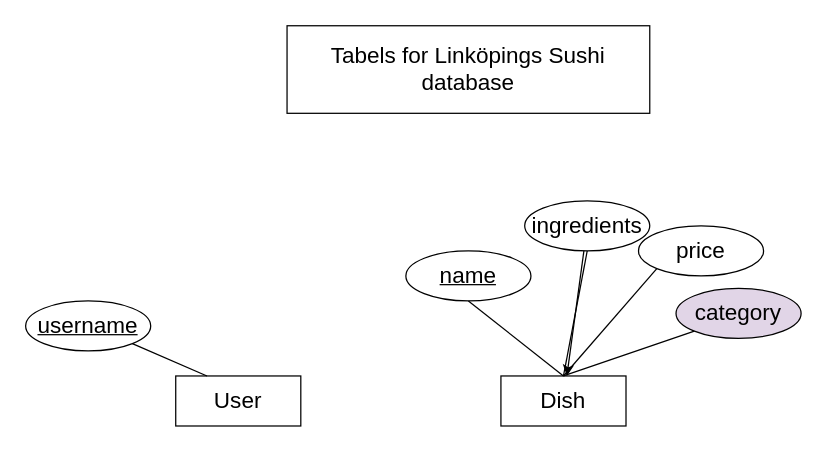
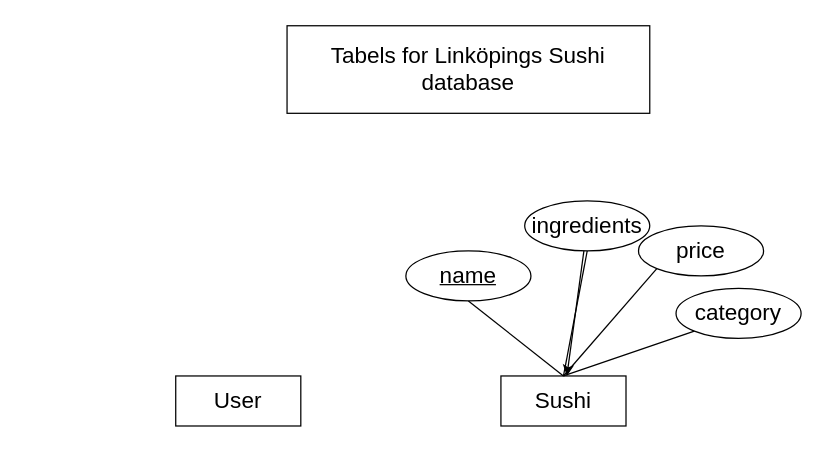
(738, 313) -> (738, 313)
(88, 326) -> none
(169, 359) -> none
(563, 401) -> (563, 401)
